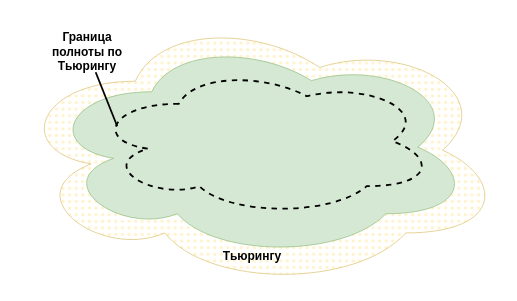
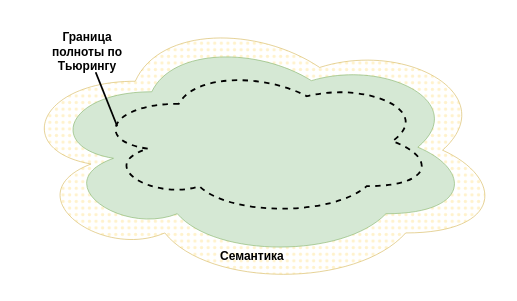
(252, 255) -> (252, 255)
